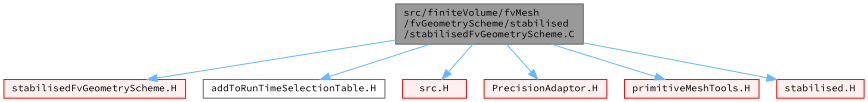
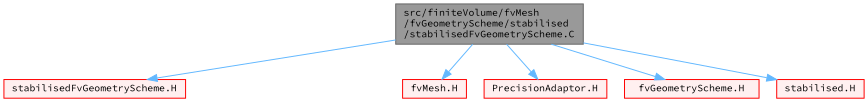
(294, 89) -> none
(435, 89) -> (435, 89)
(692, 89) -> (692, 89)
